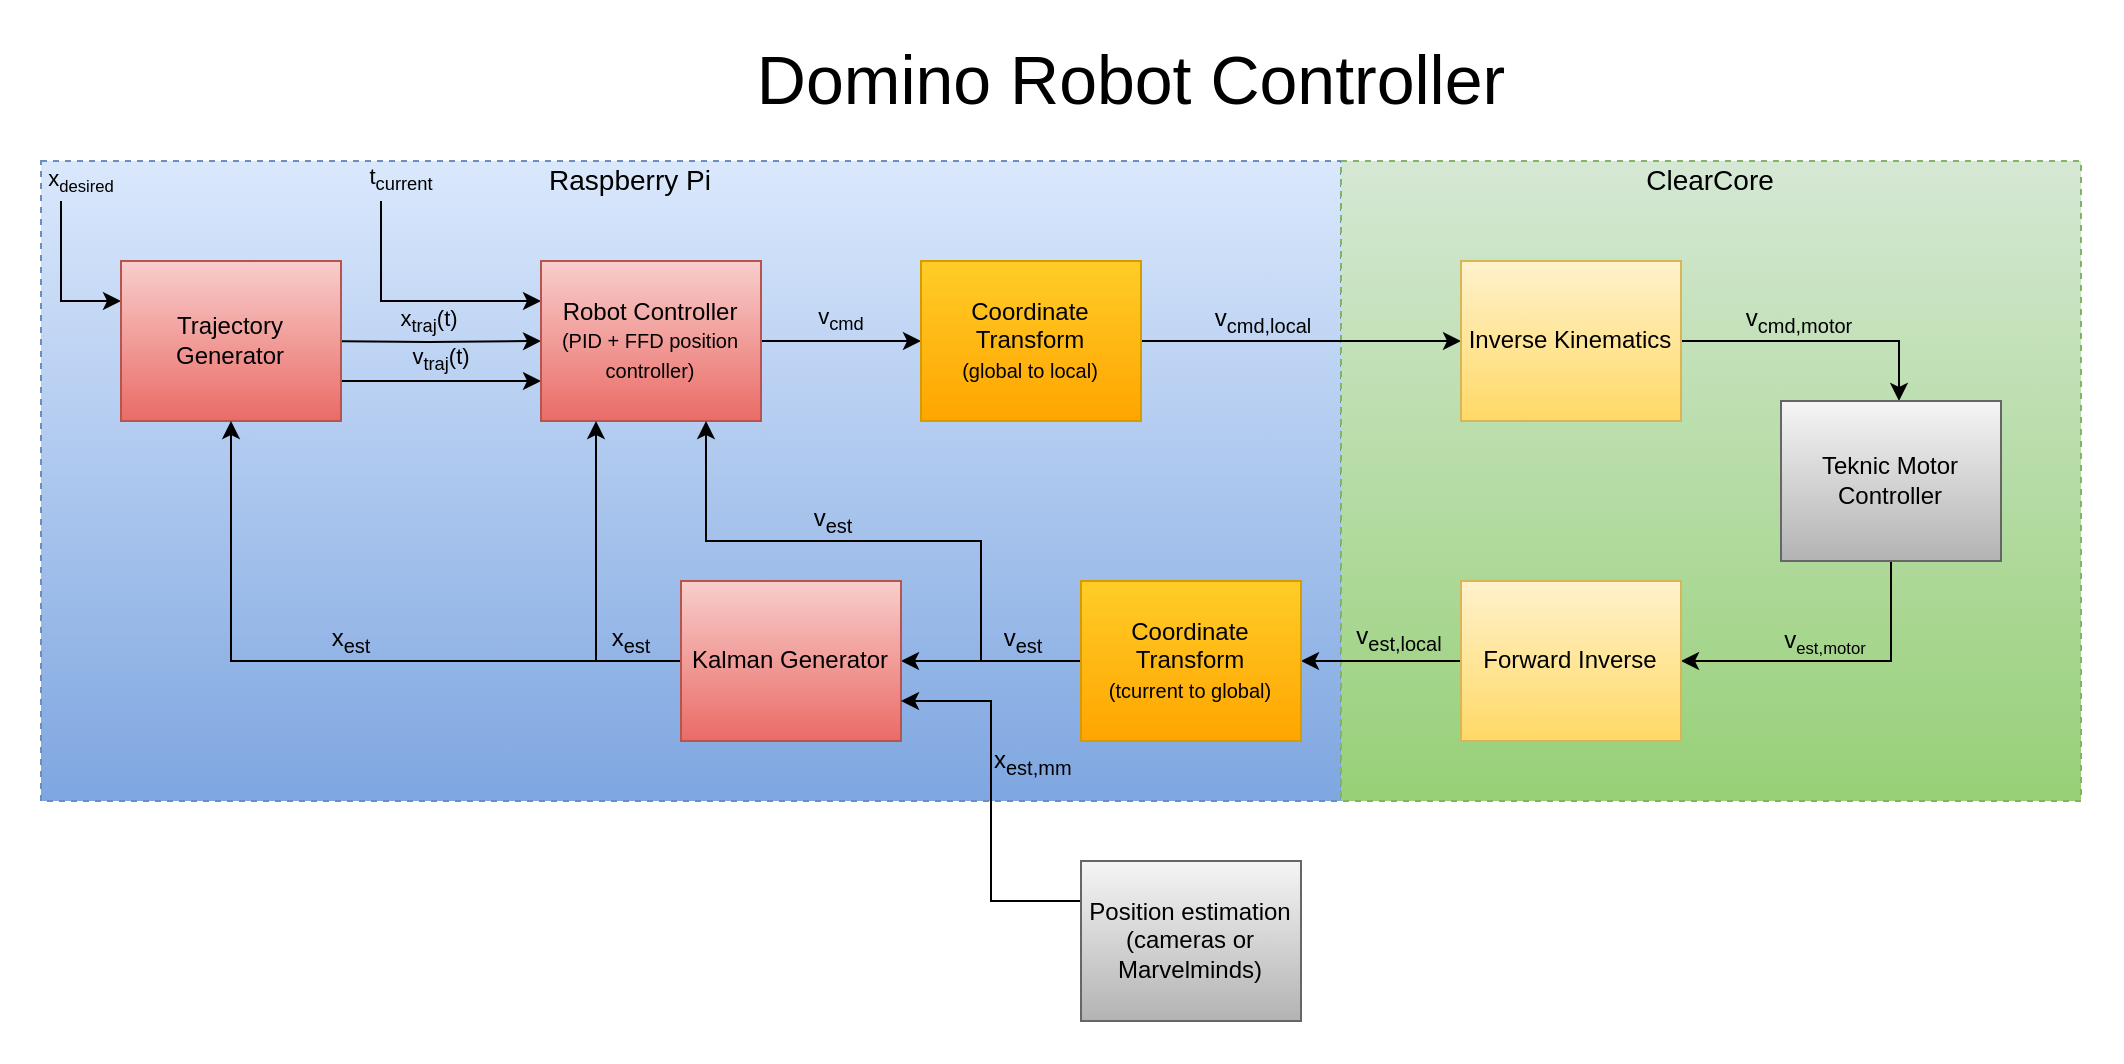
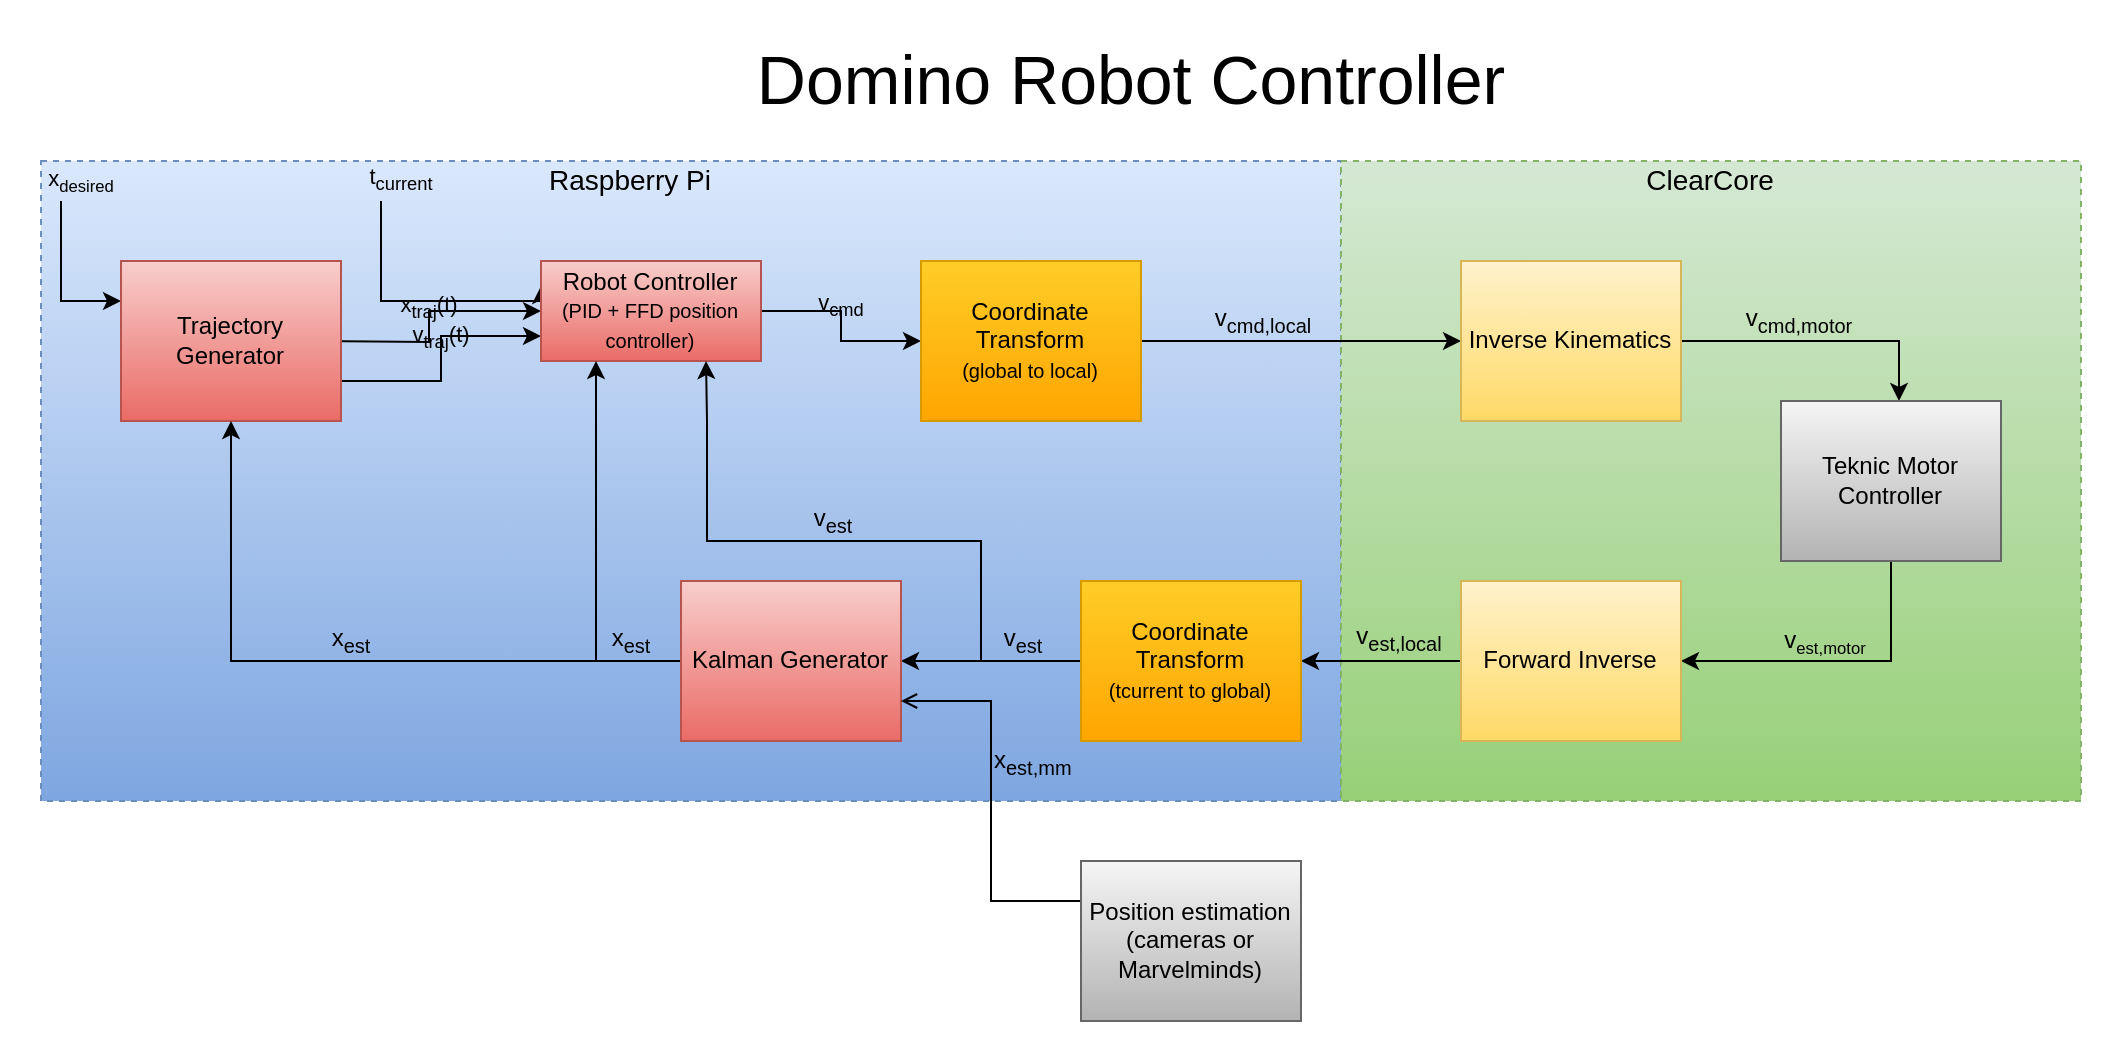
(651, 341) -> (651, 311)
(916, 701) -> (913, 701)
